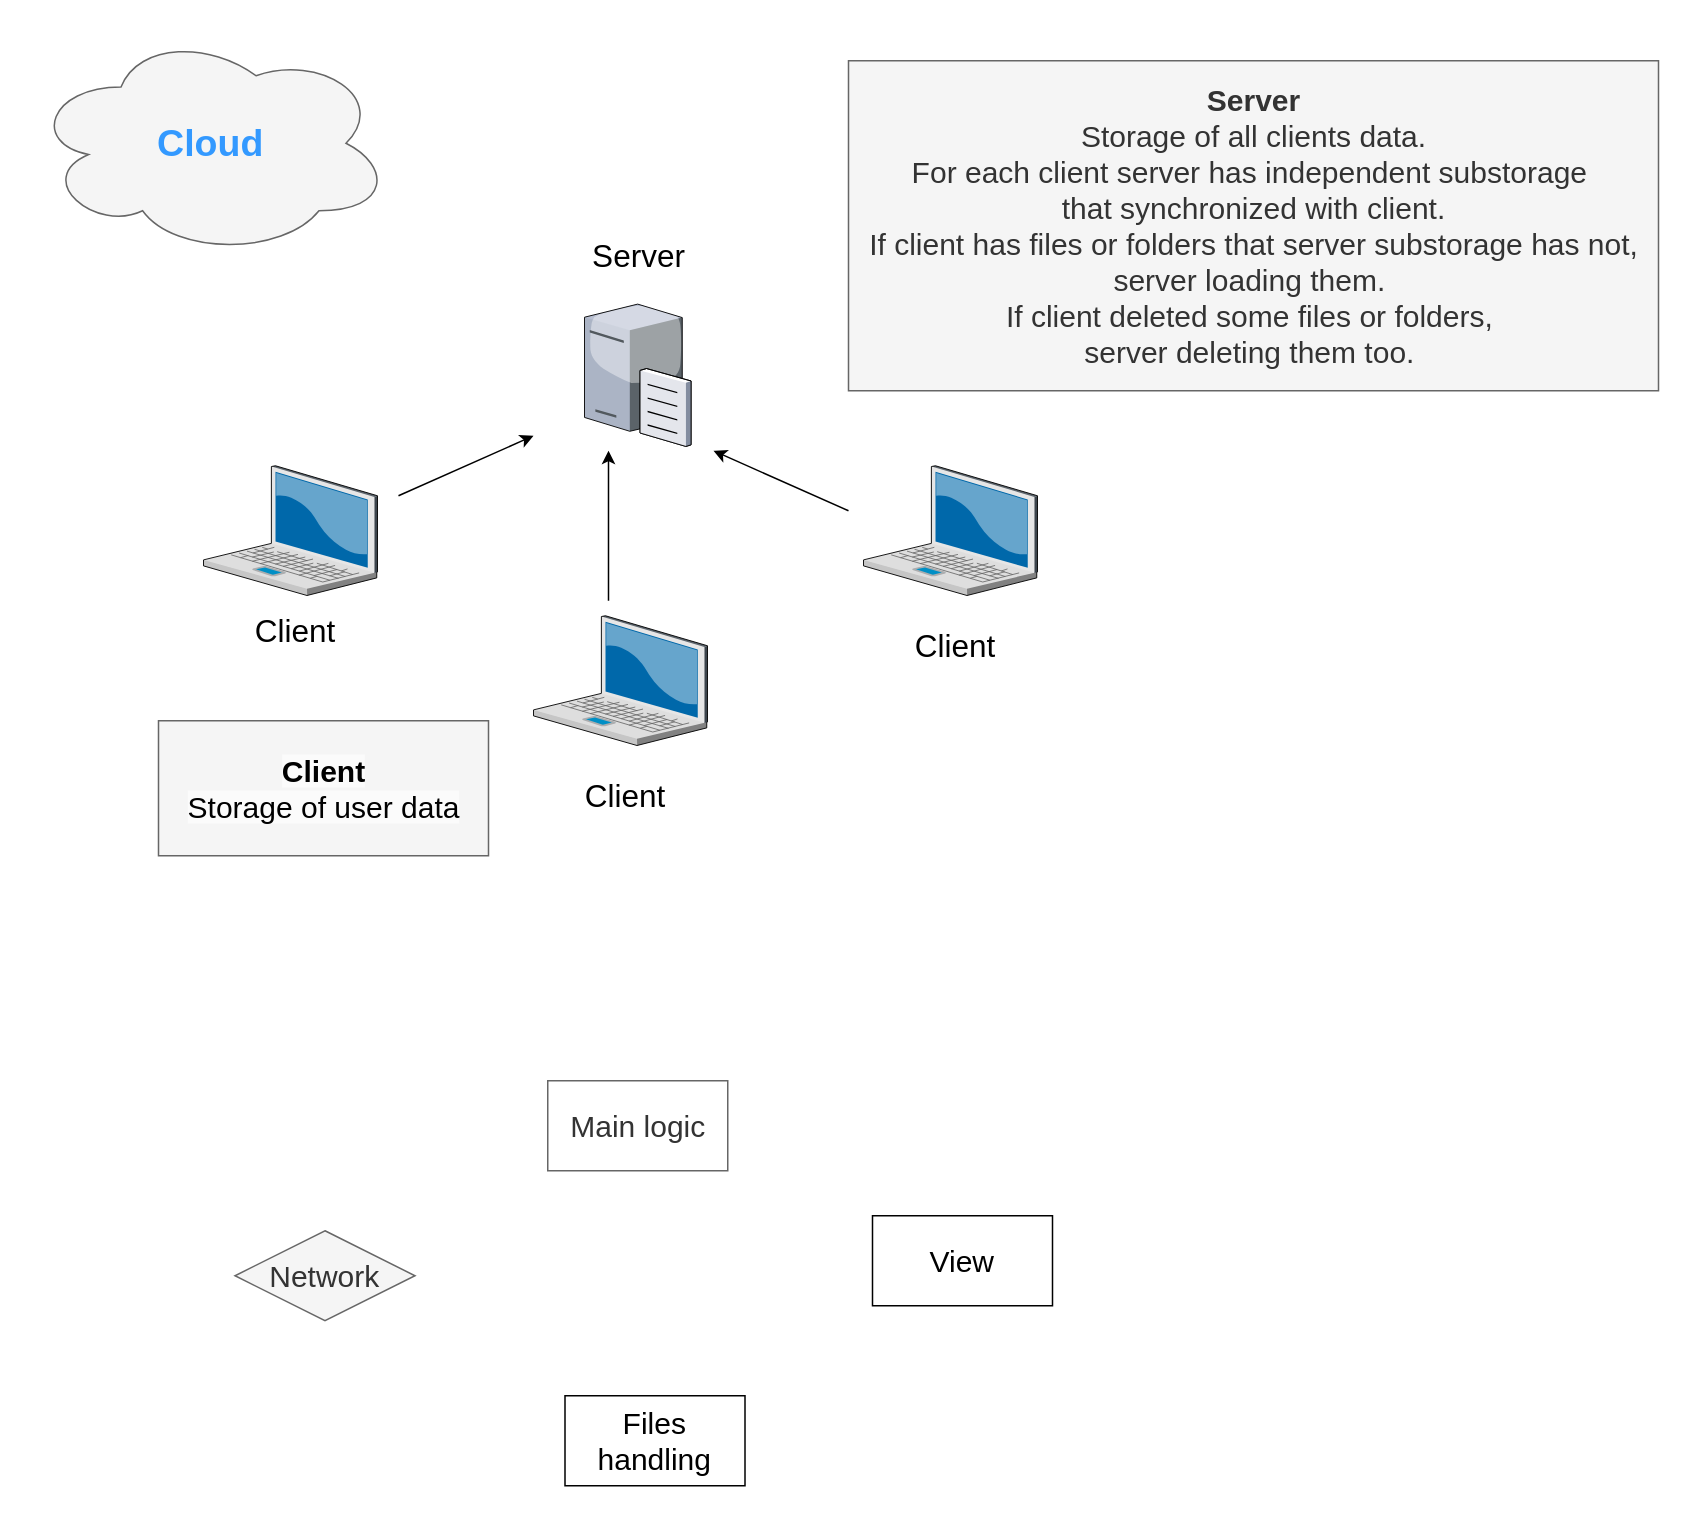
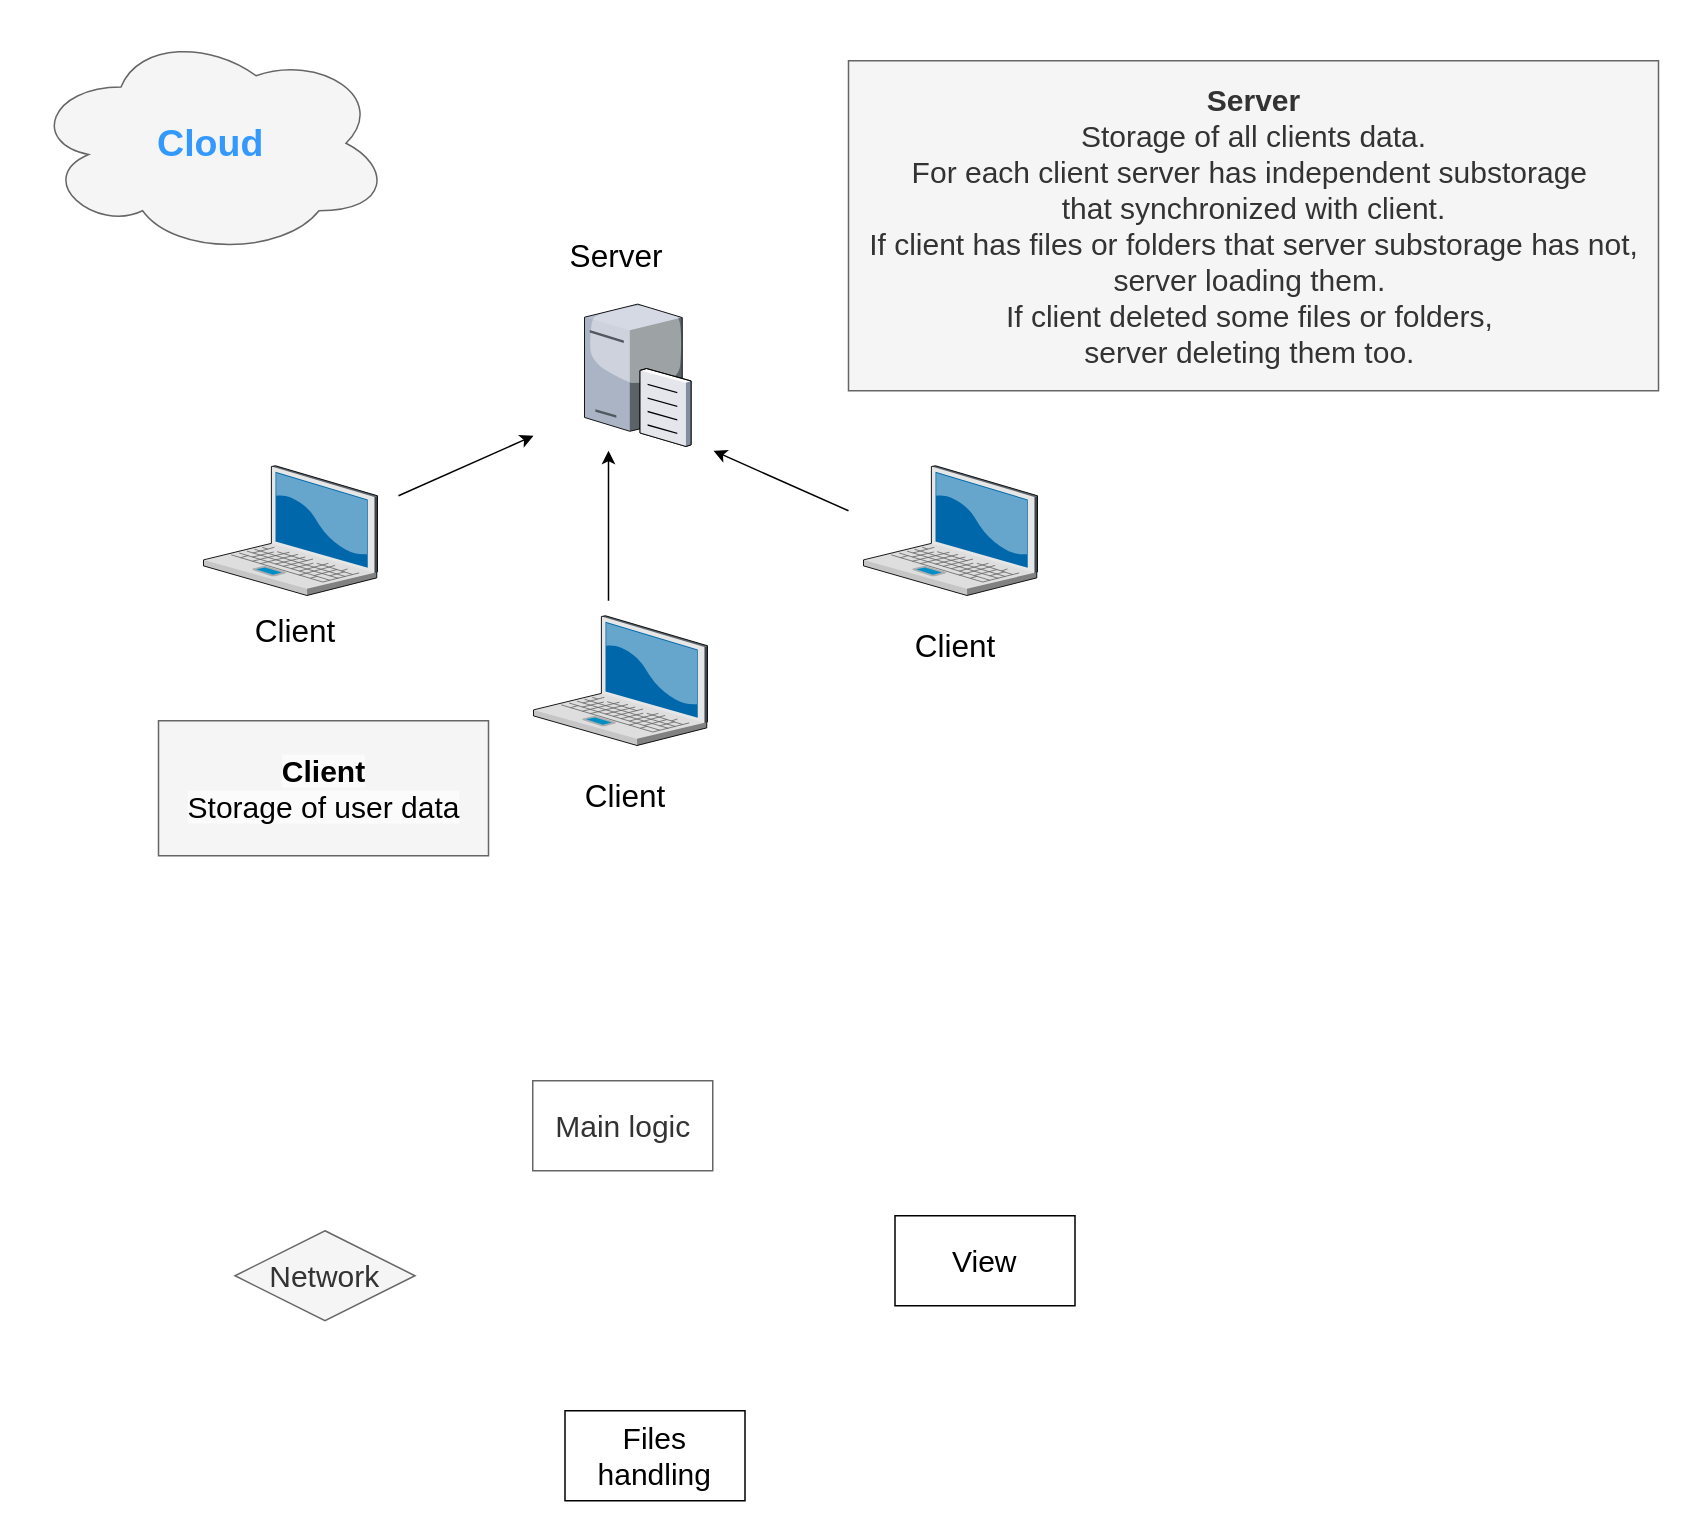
(638, 256) -> (615, 256)
(638, 1126) -> (623, 1126)
(962, 1261) -> (985, 1261)
(655, 1441) -> (655, 1456)
